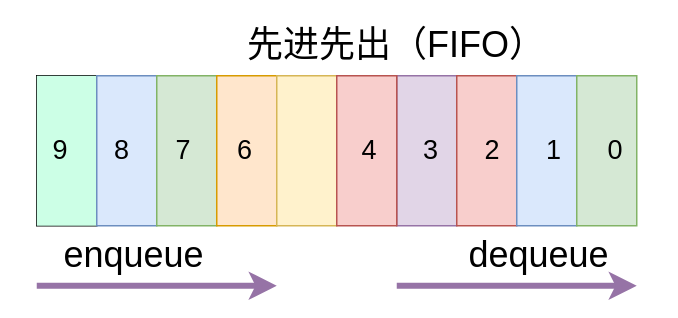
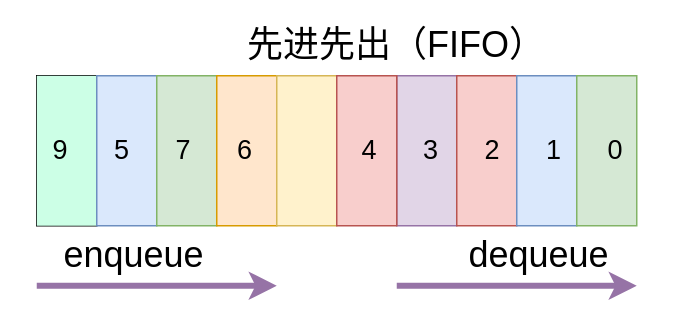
(122, 151) -> (122, 151)
